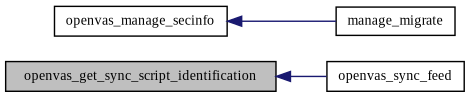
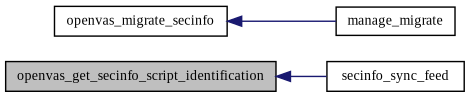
(141, 21) -> (141, 21)
(141, 76) -> (141, 76)
(396, 76) -> (396, 76)
